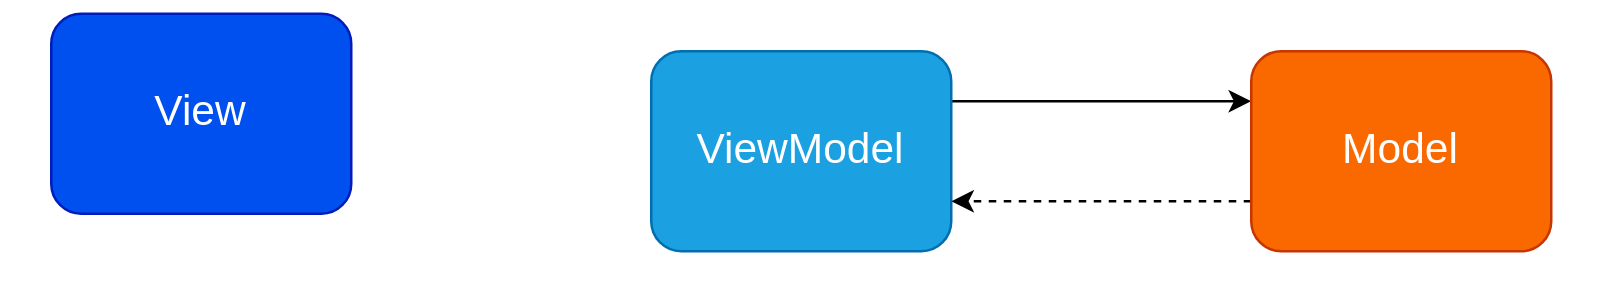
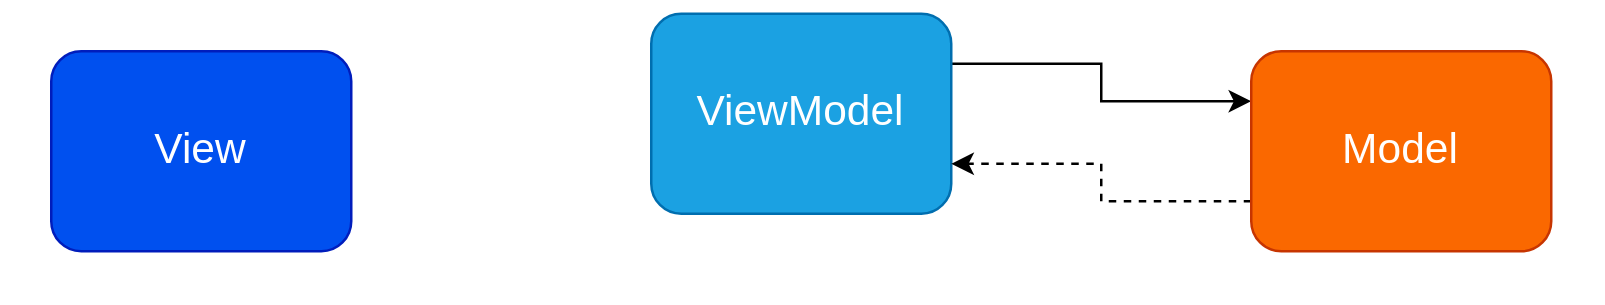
(201, 114) -> (201, 151)
(801, 151) -> (801, 114)
